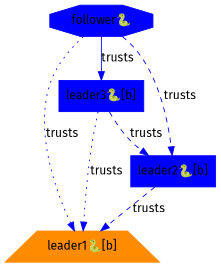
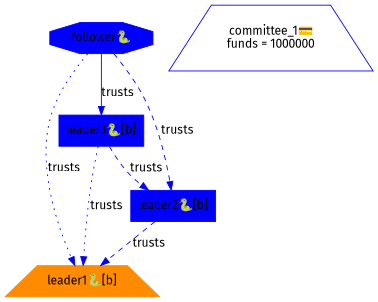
none -> (271, 38)
